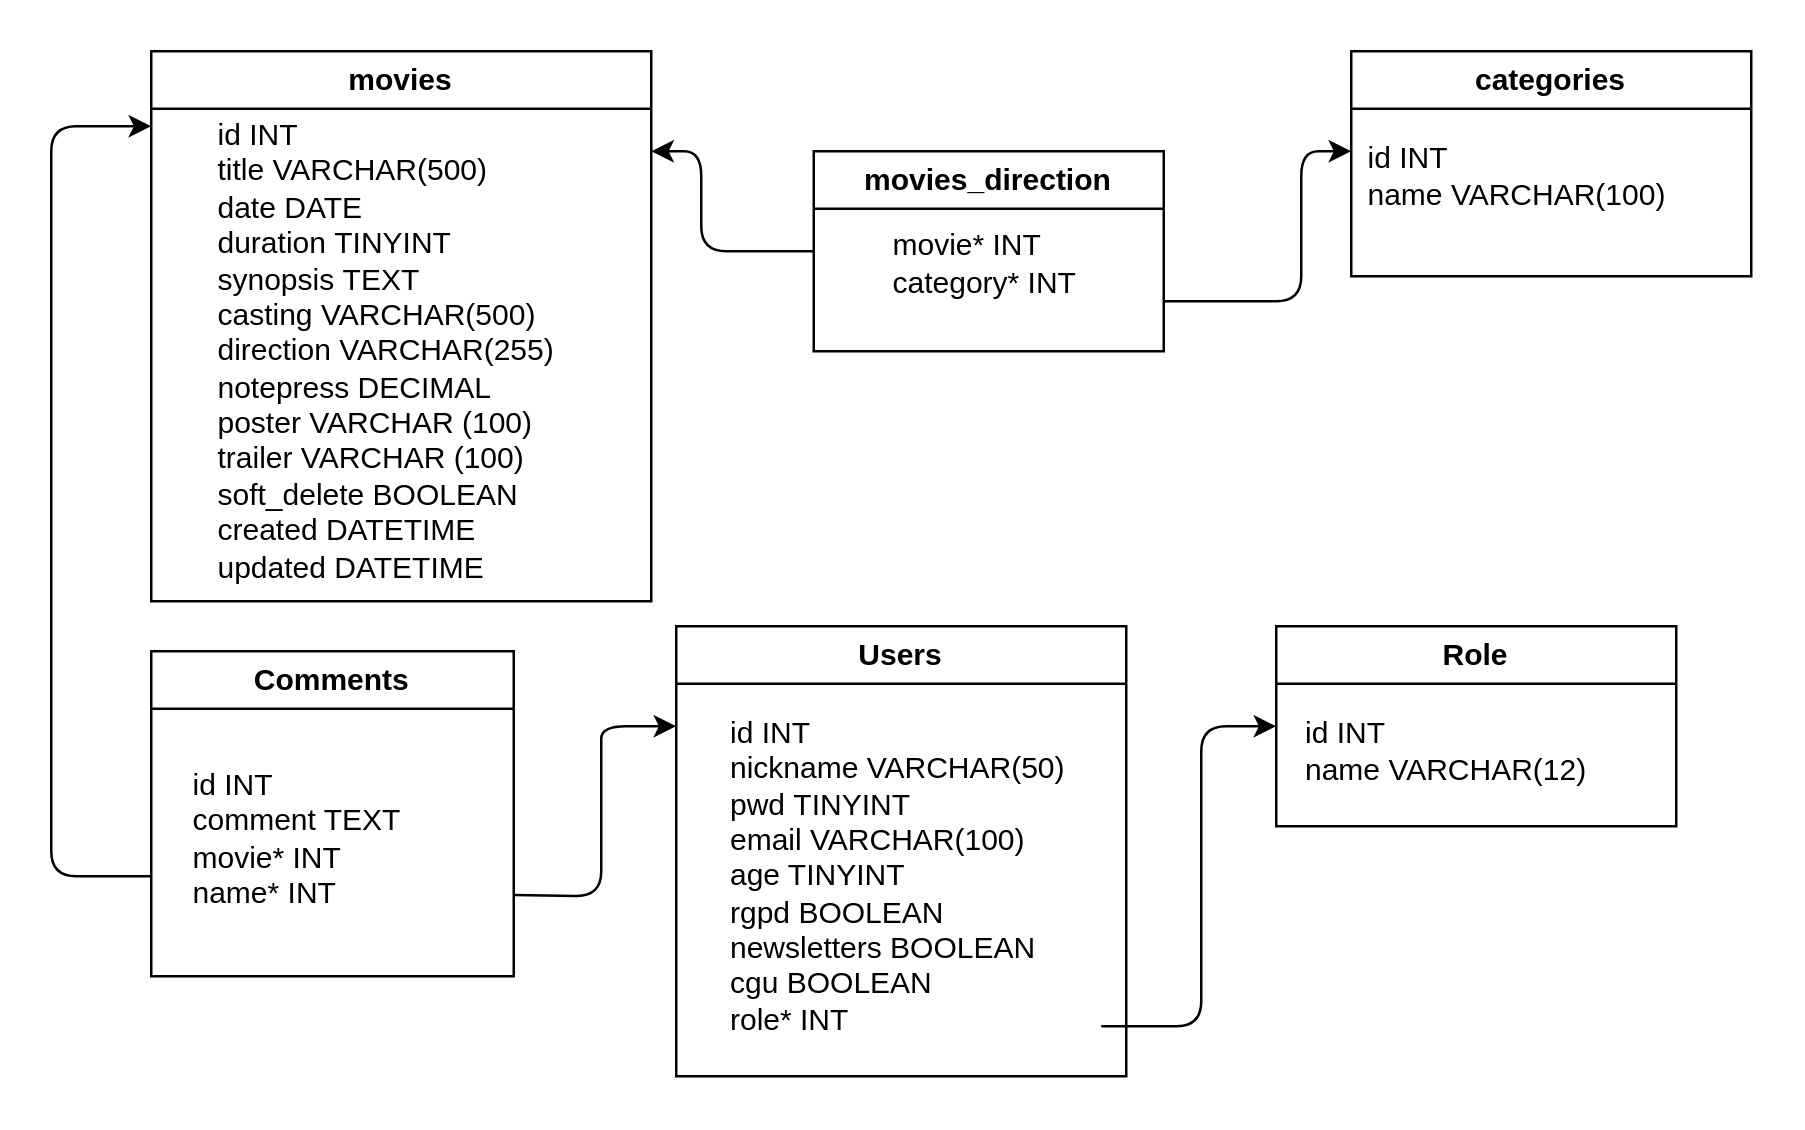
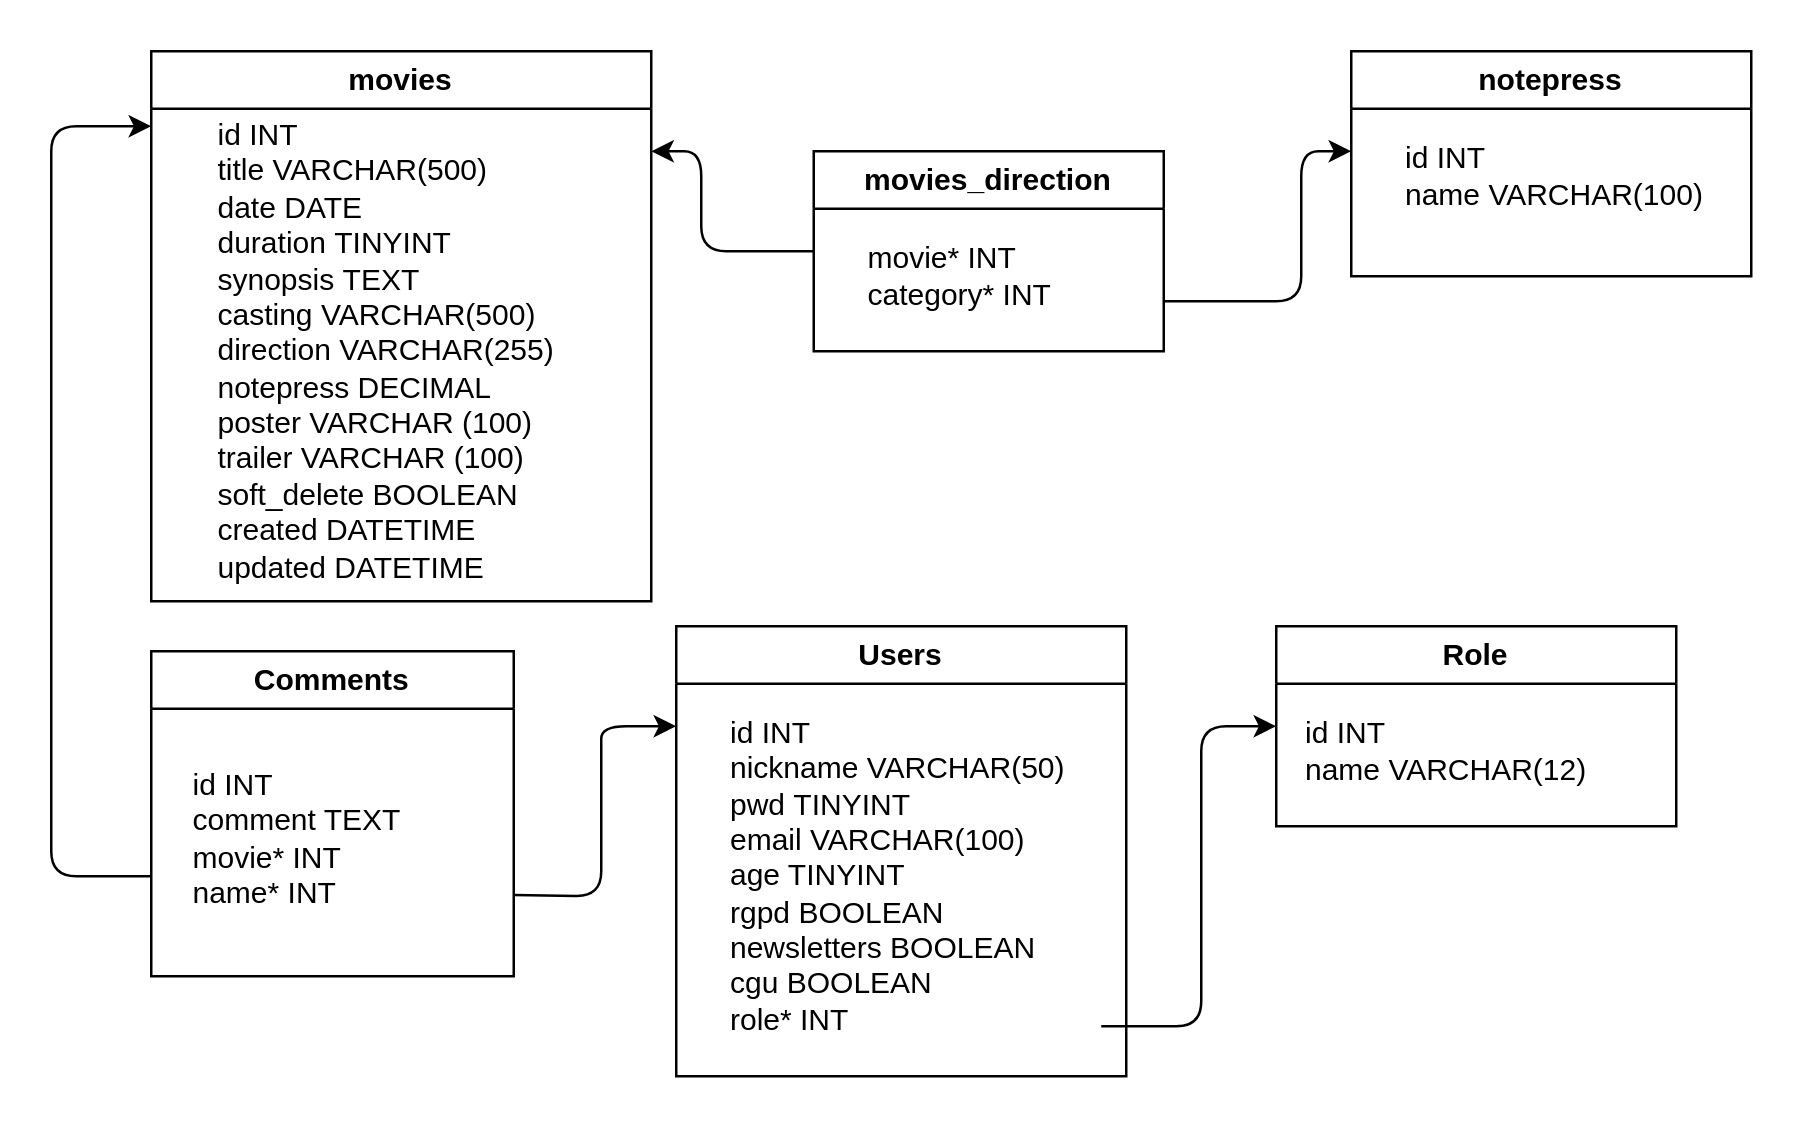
(1551, 81) -> (1551, 81)
(1539, 176) -> (1576, 176)
(1014, 264) -> (989, 276)
